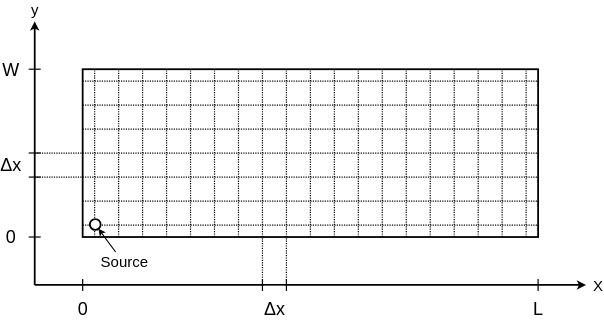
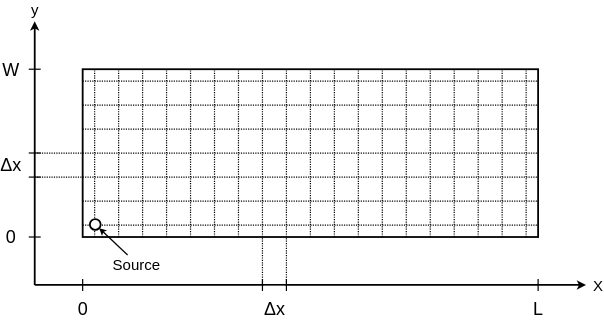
(125, 261) -> (137, 264)
